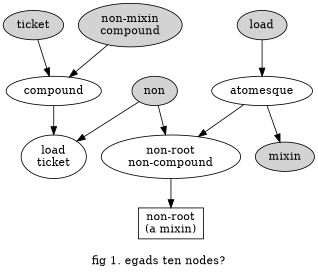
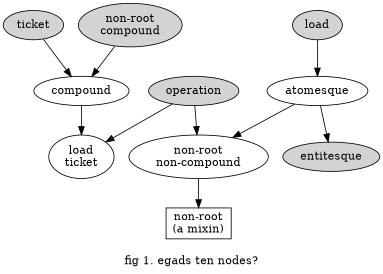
(130, 25) -> (130, 25)
(155, 91) -> (194, 91)
(285, 157) -> (331, 157)
